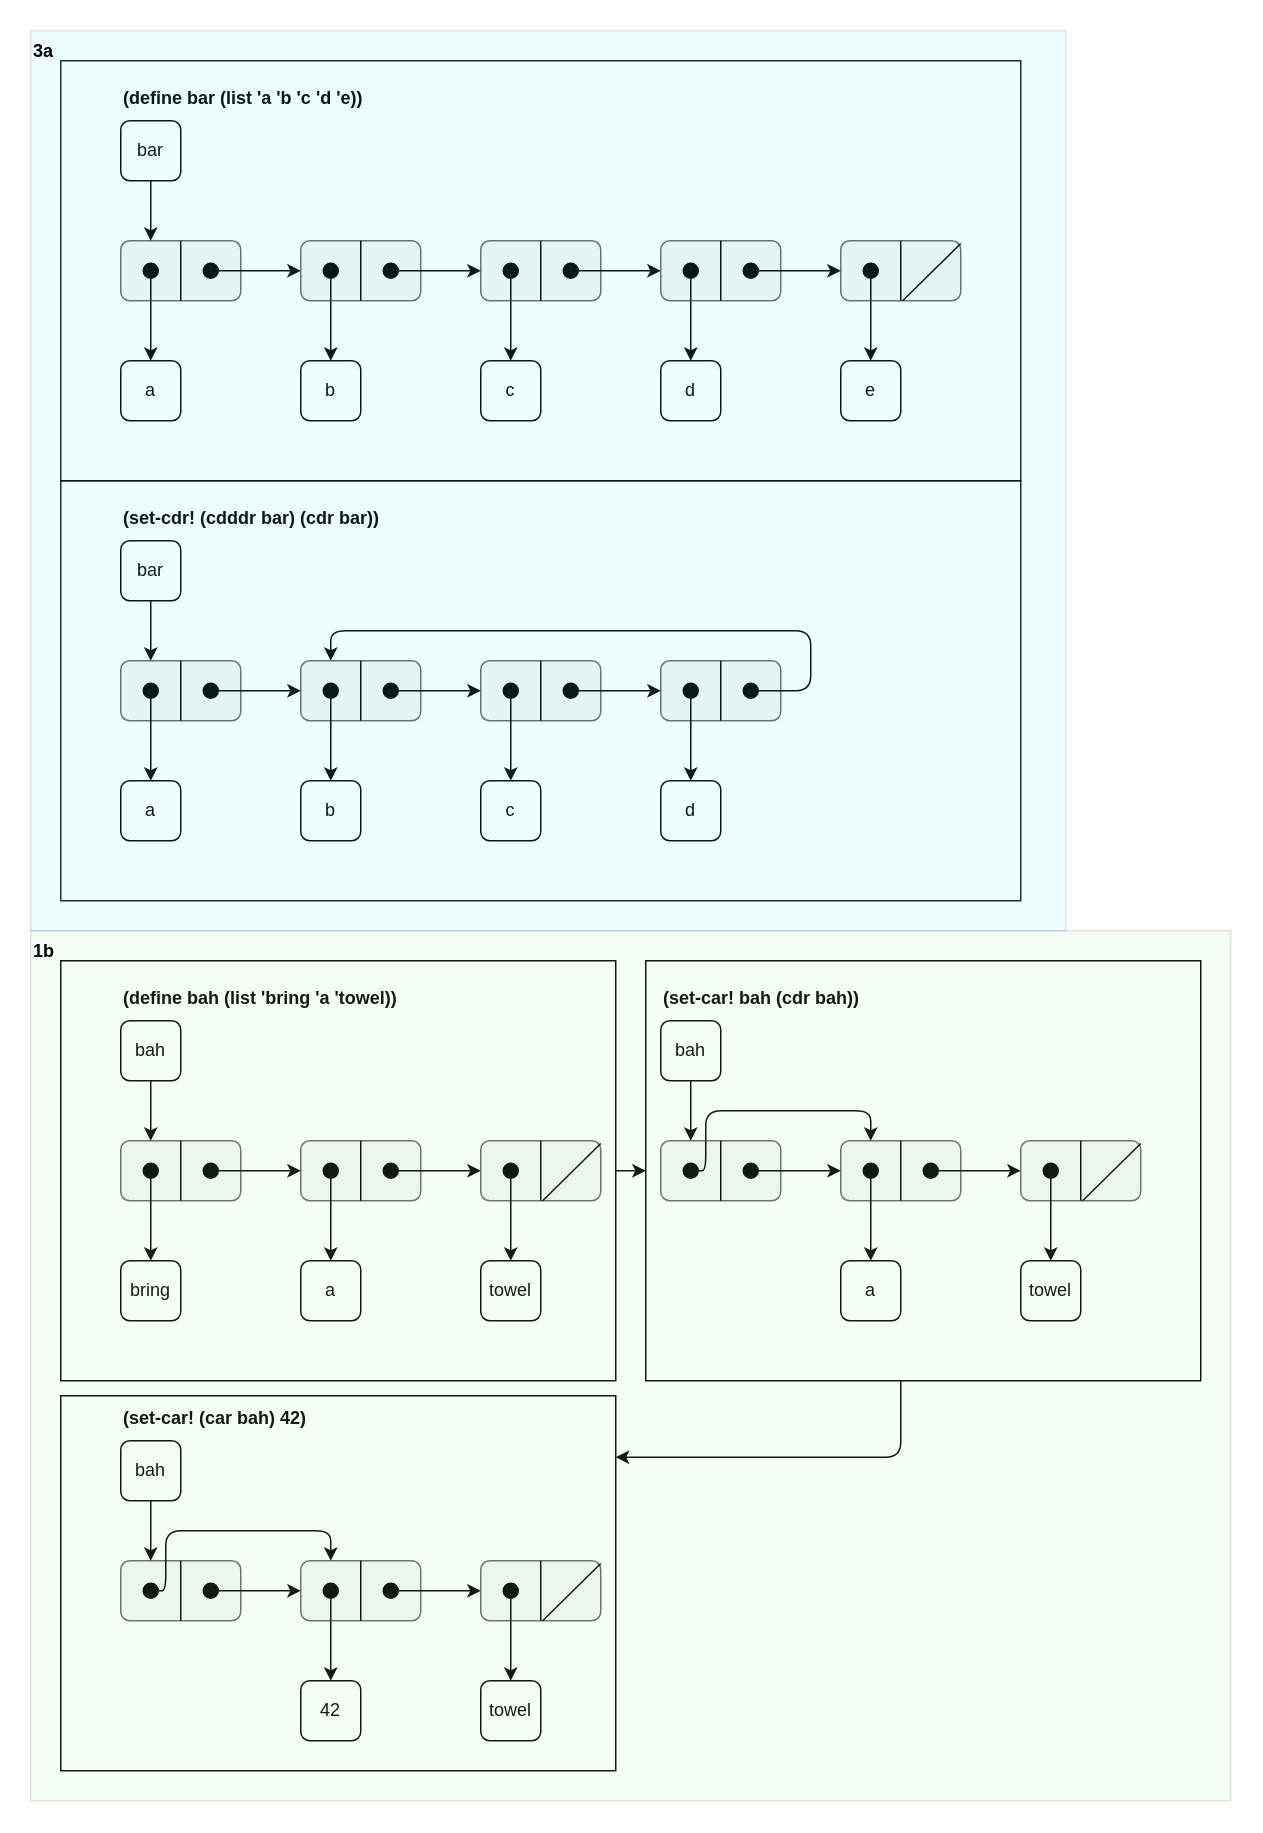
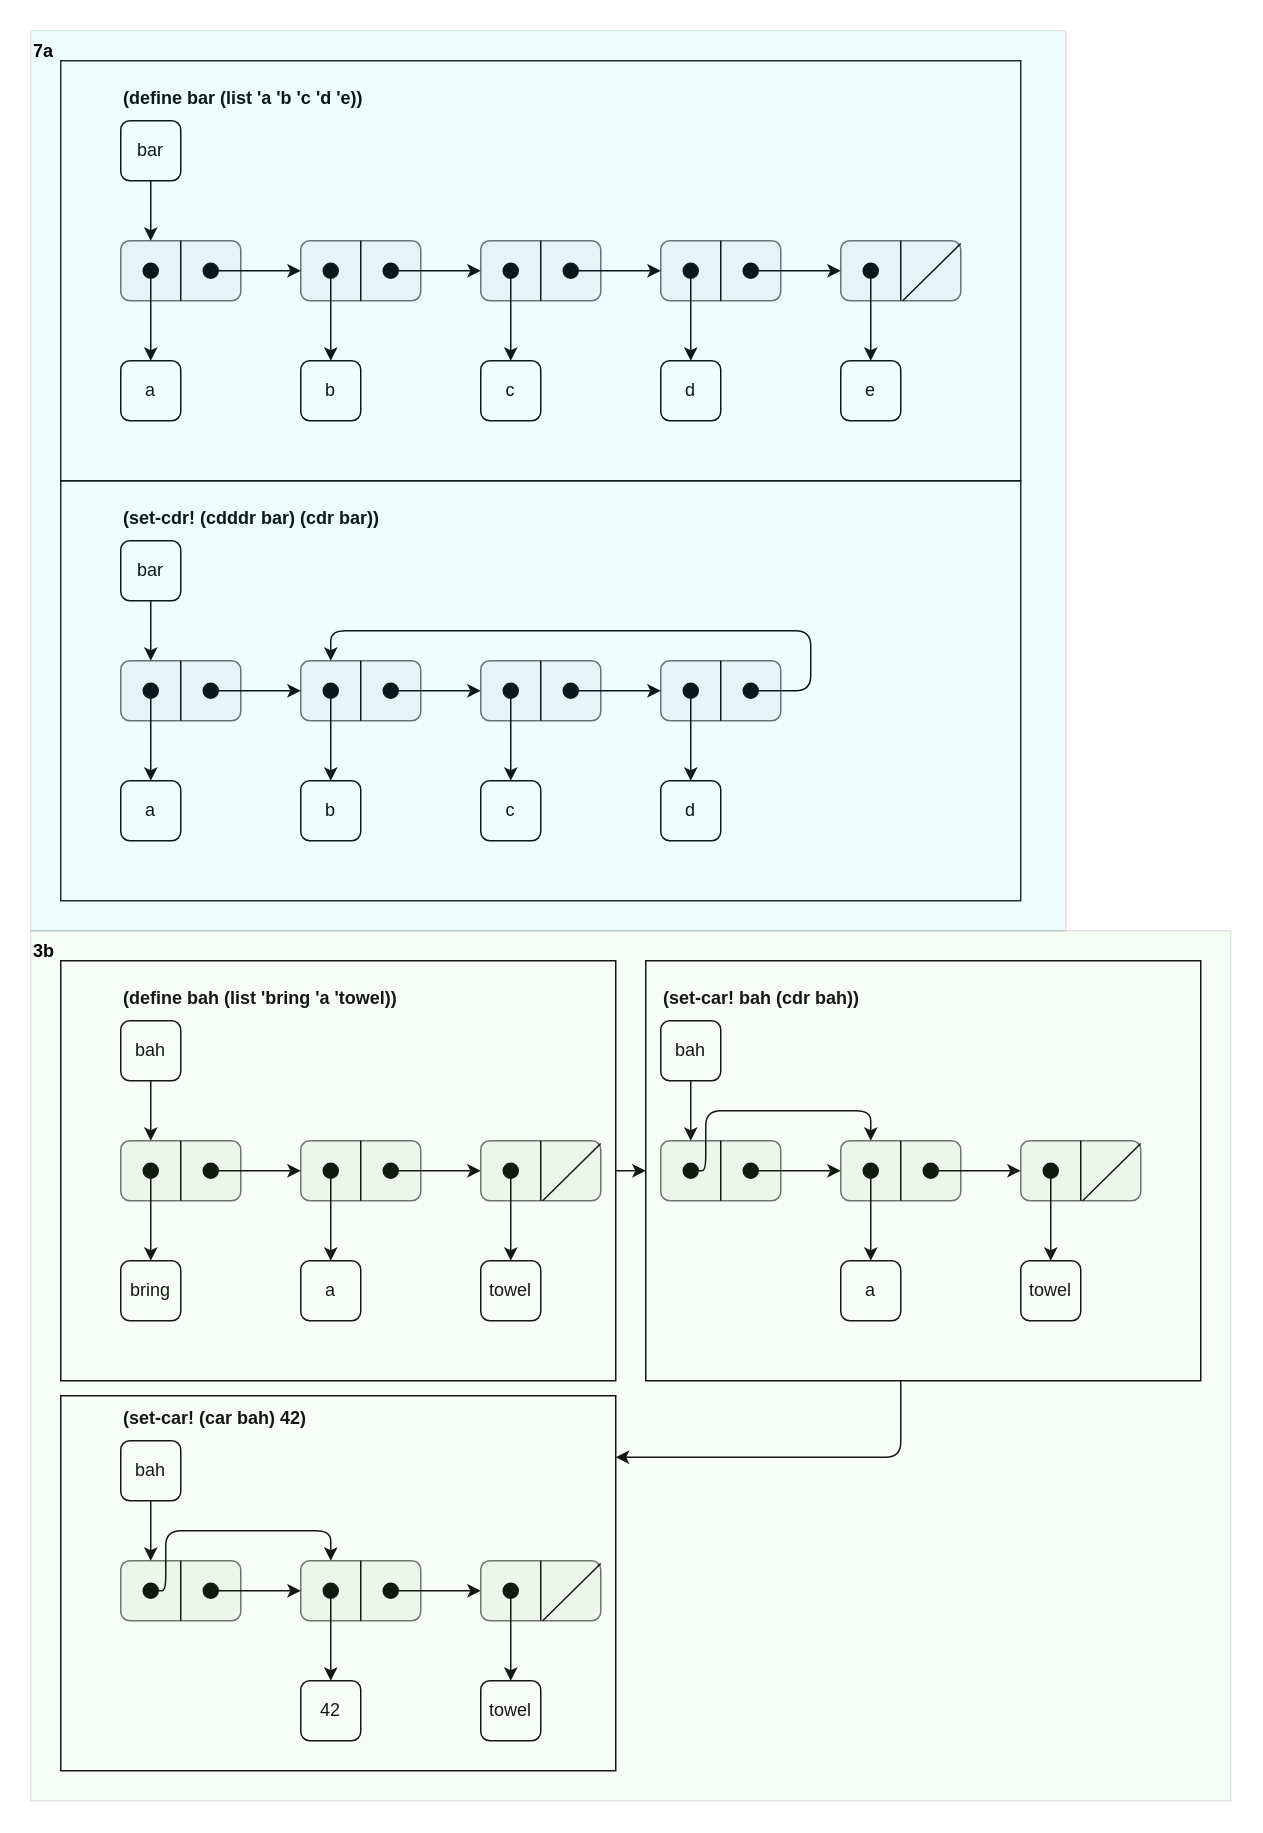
(44, 52) -> (44, 52)
(44, 952) -> (44, 952)
